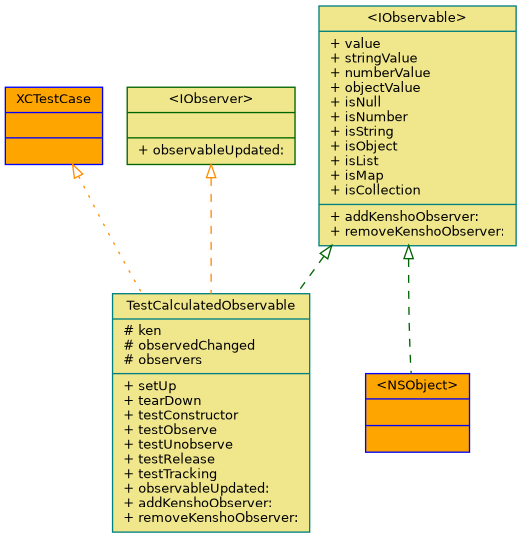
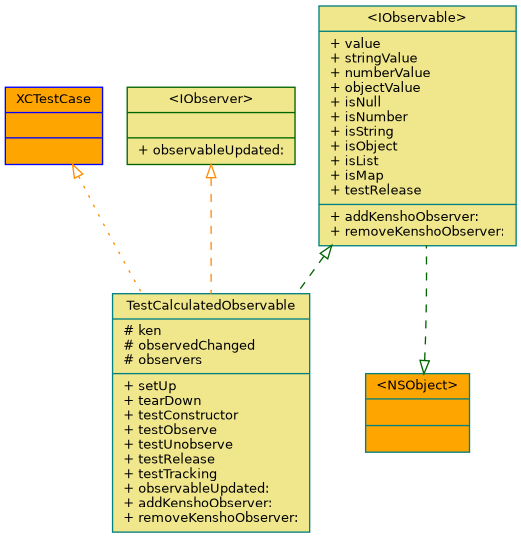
(376, 190) -> (376, 190)
(409, 316) -> (426, 303)
(418, 413) -> (418, 413)
